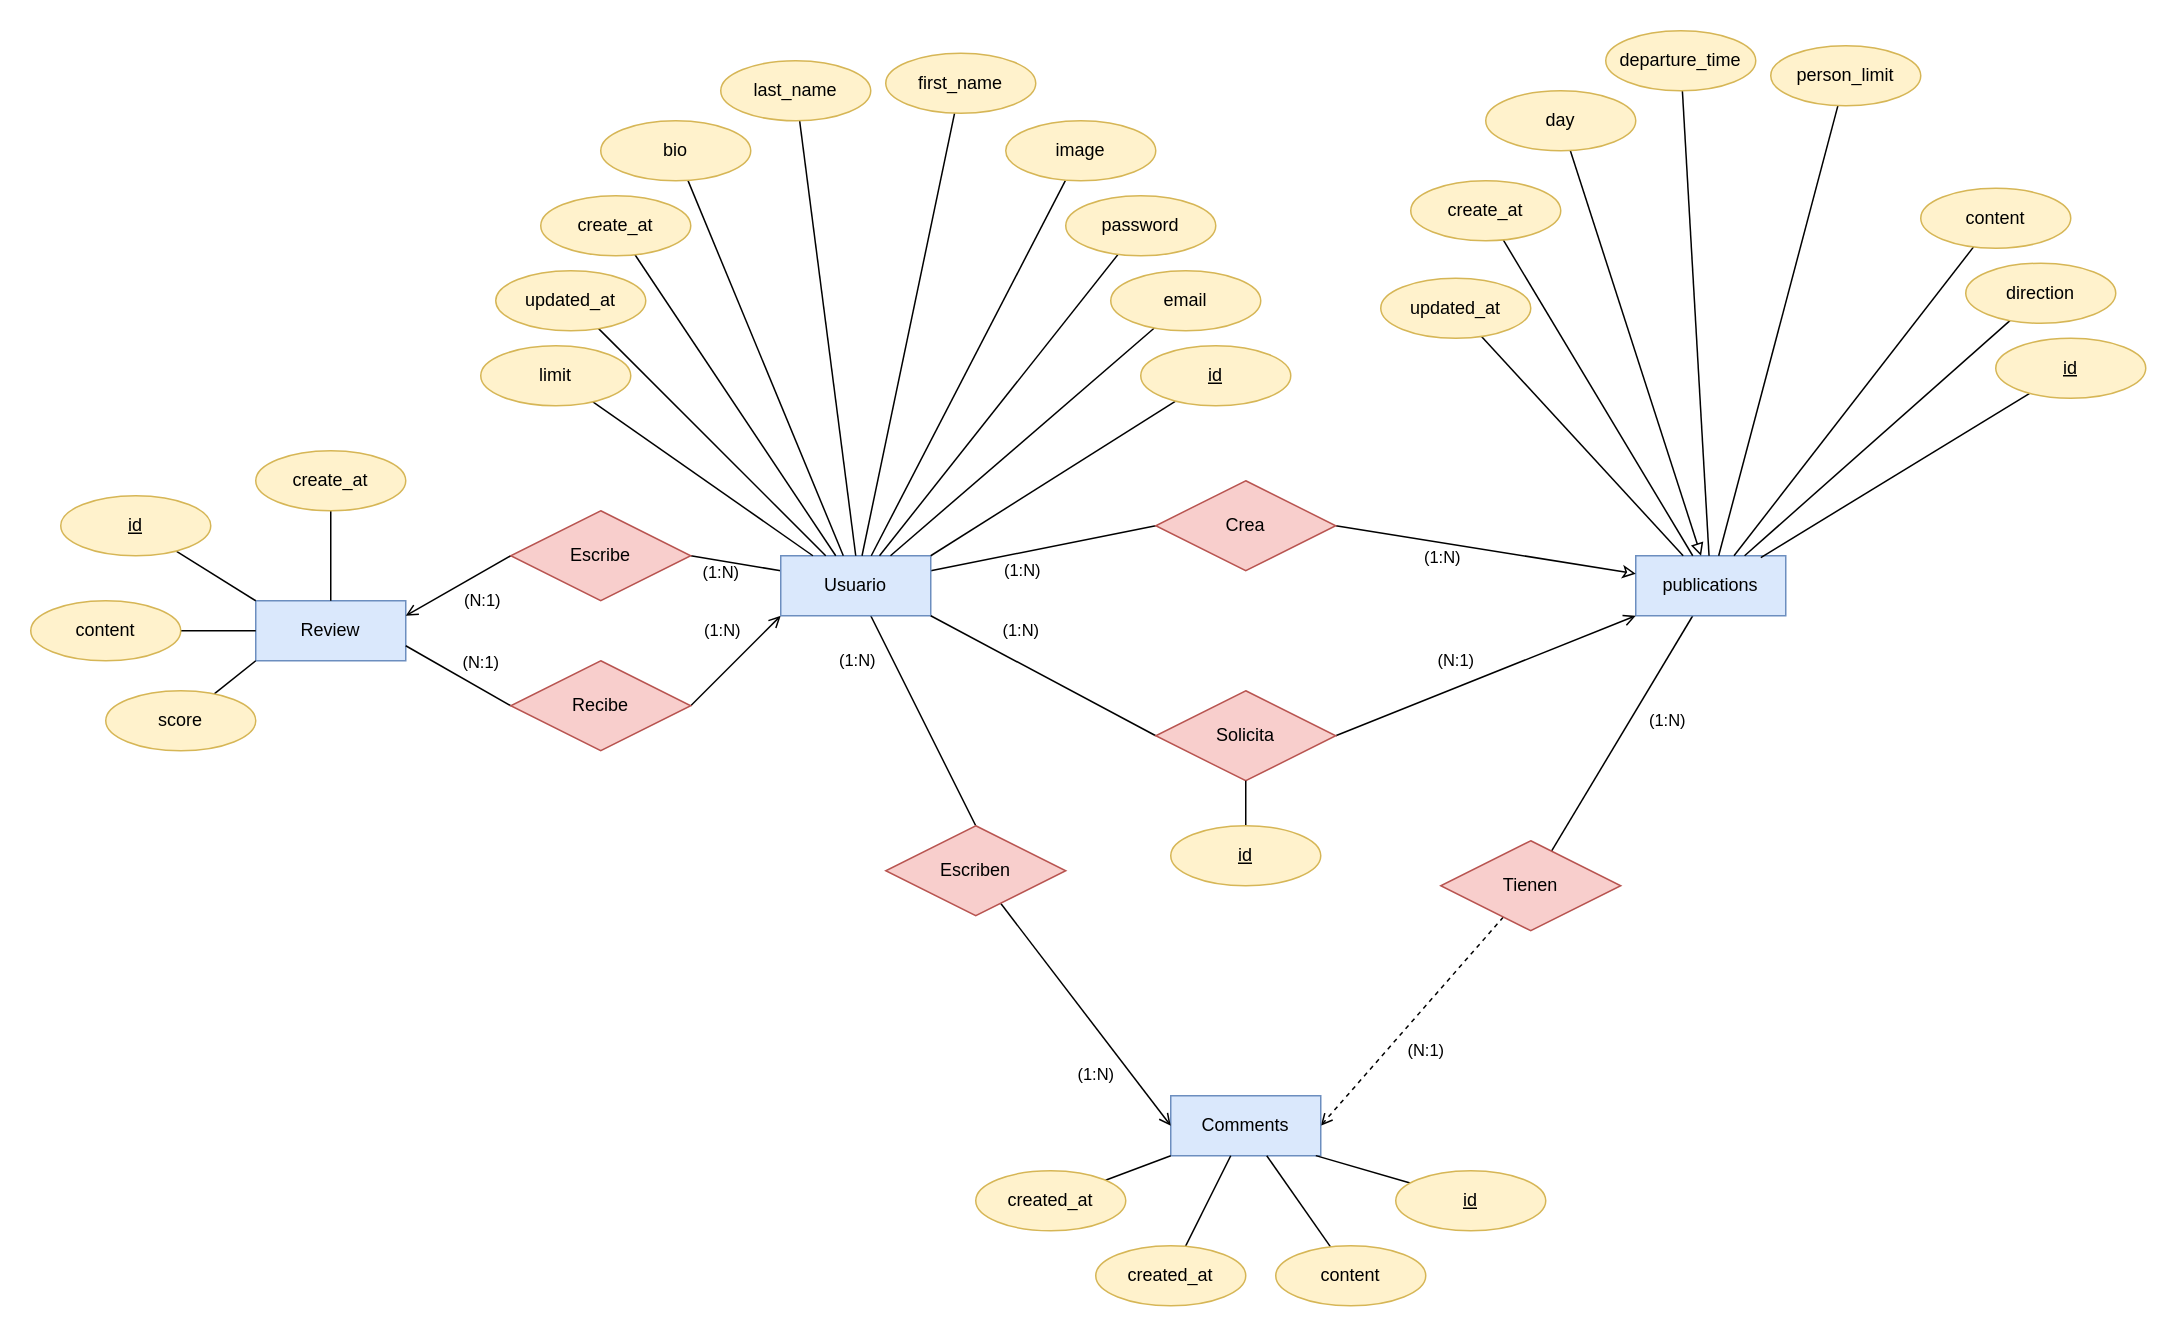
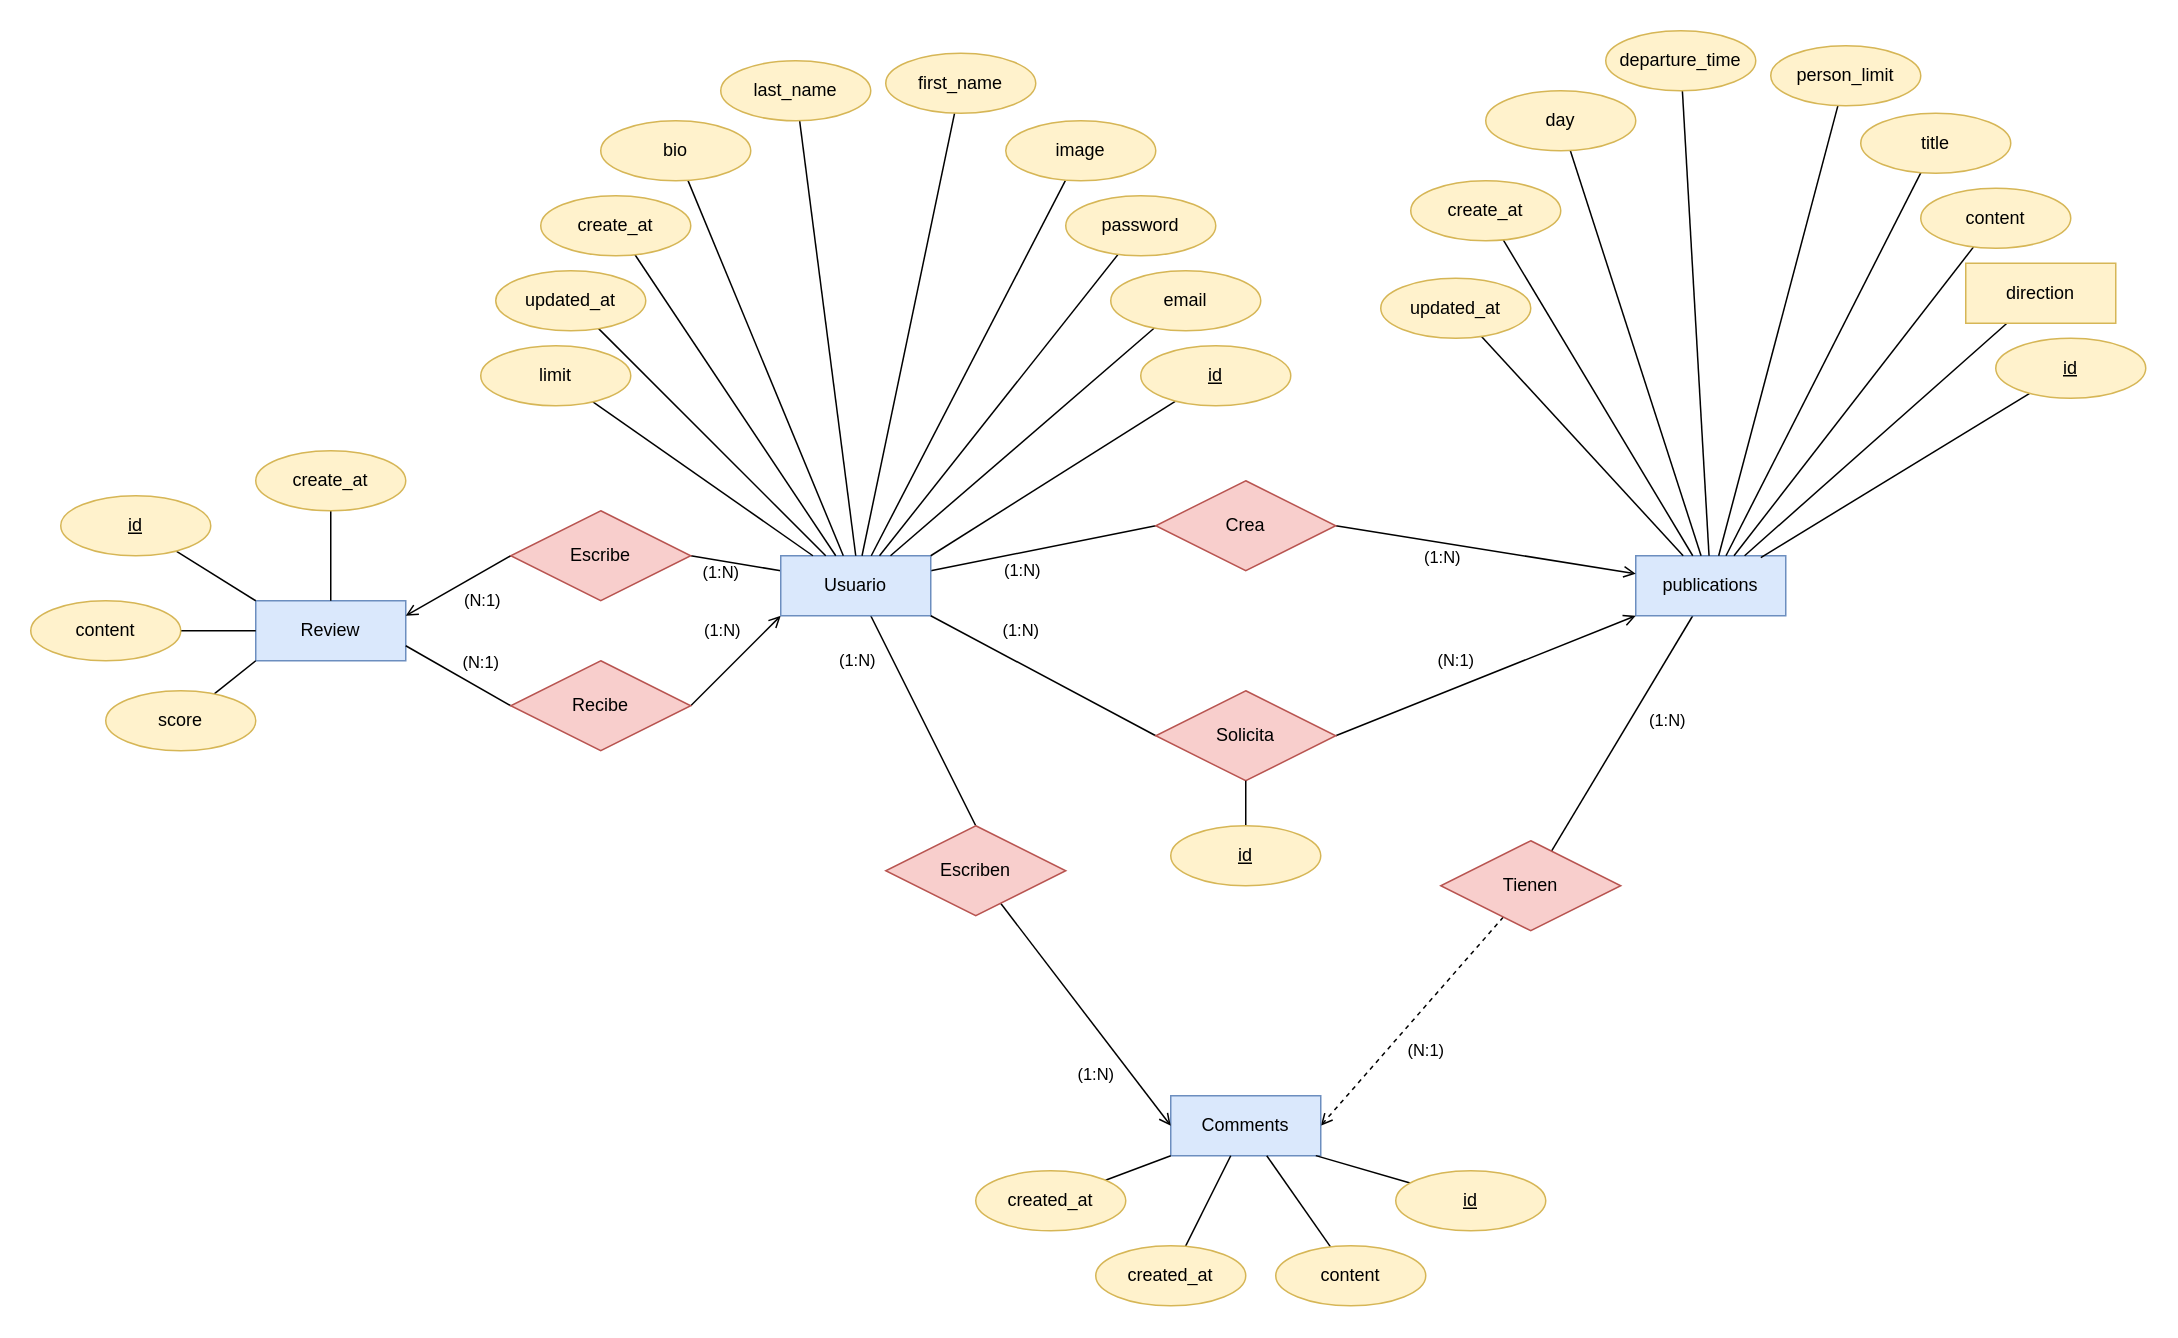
none -> (1936, 143)
(2041, 293) -> (2041, 293)
none -> (1824, 364)
(1697, 542) -> (1698, 547)
(1624, 572) -> (1627, 572)
